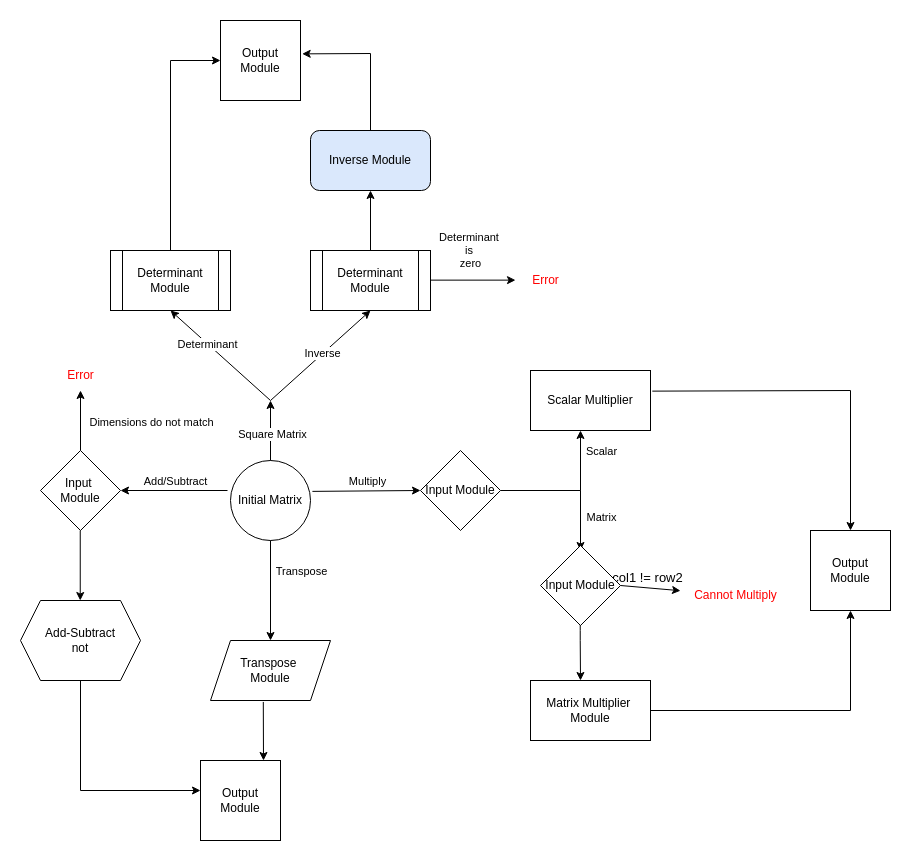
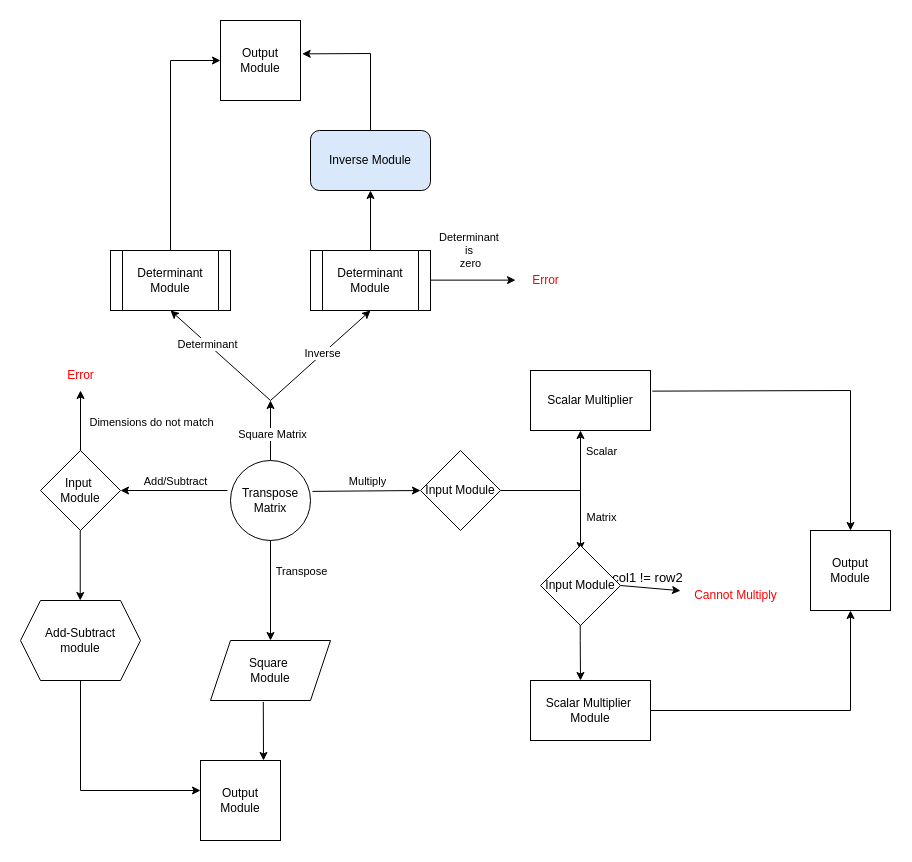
(271, 501) -> (271, 501)
(81, 641) -> (81, 641)
(271, 671) -> (271, 671)
(591, 711) -> (591, 711)
